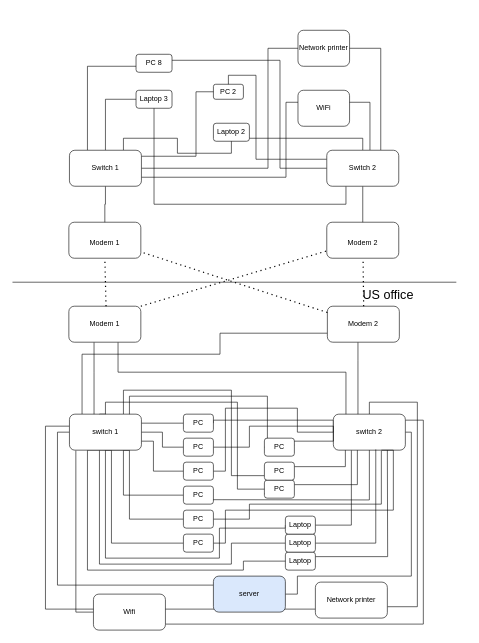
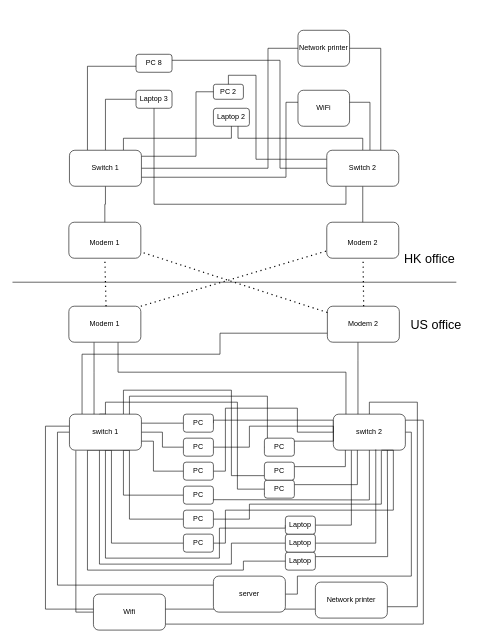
(231, 132) -> (231, 117)
none -> (429, 258)
(388, 294) -> (436, 324)
(249, 594) -> (249, 594)
